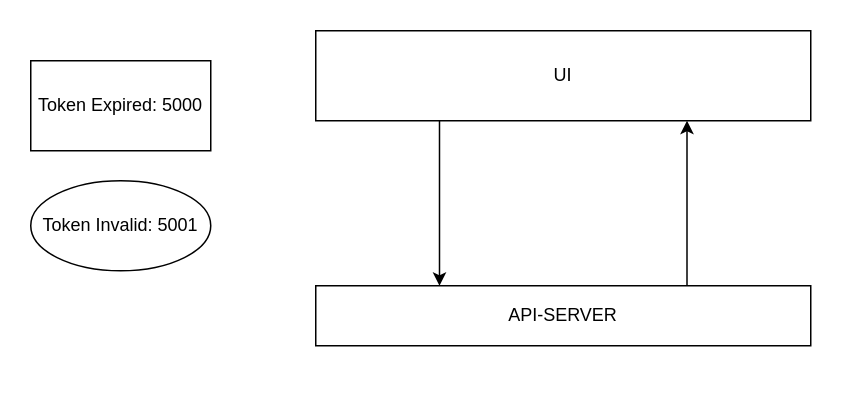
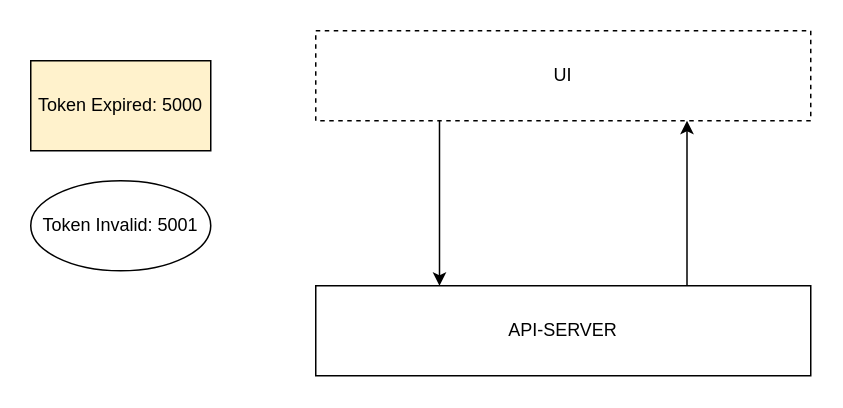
(563, 76) -> (563, 76)
(121, 106) -> (121, 106)
(563, 316) -> (563, 331)
